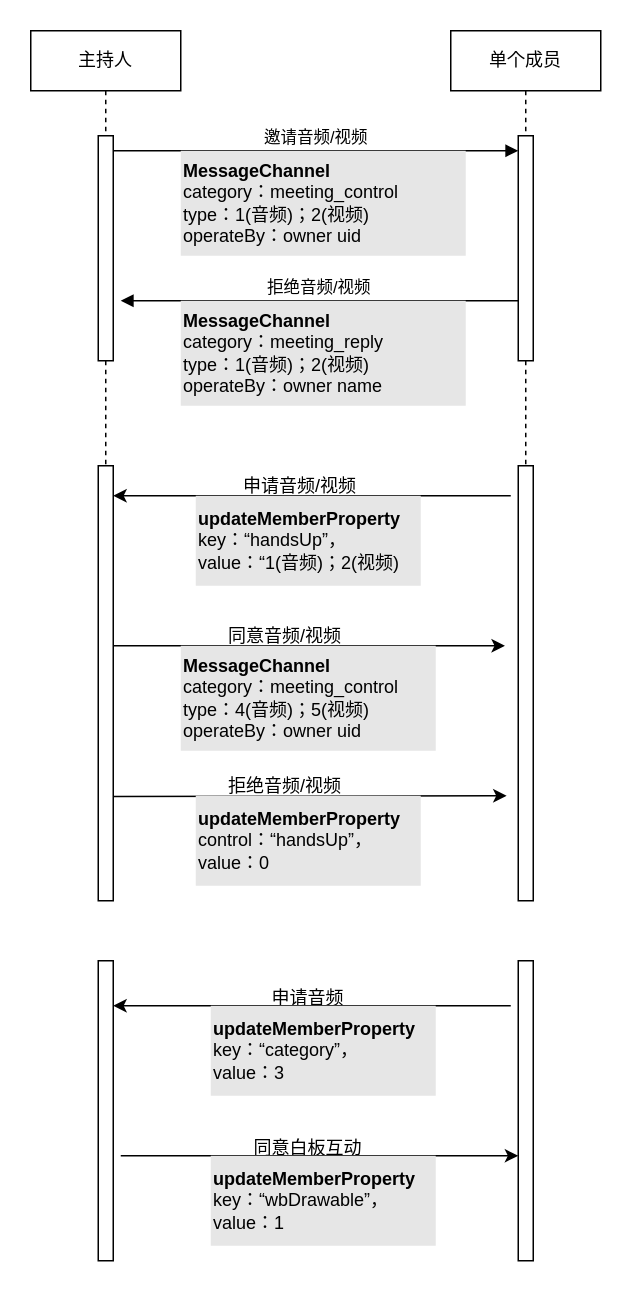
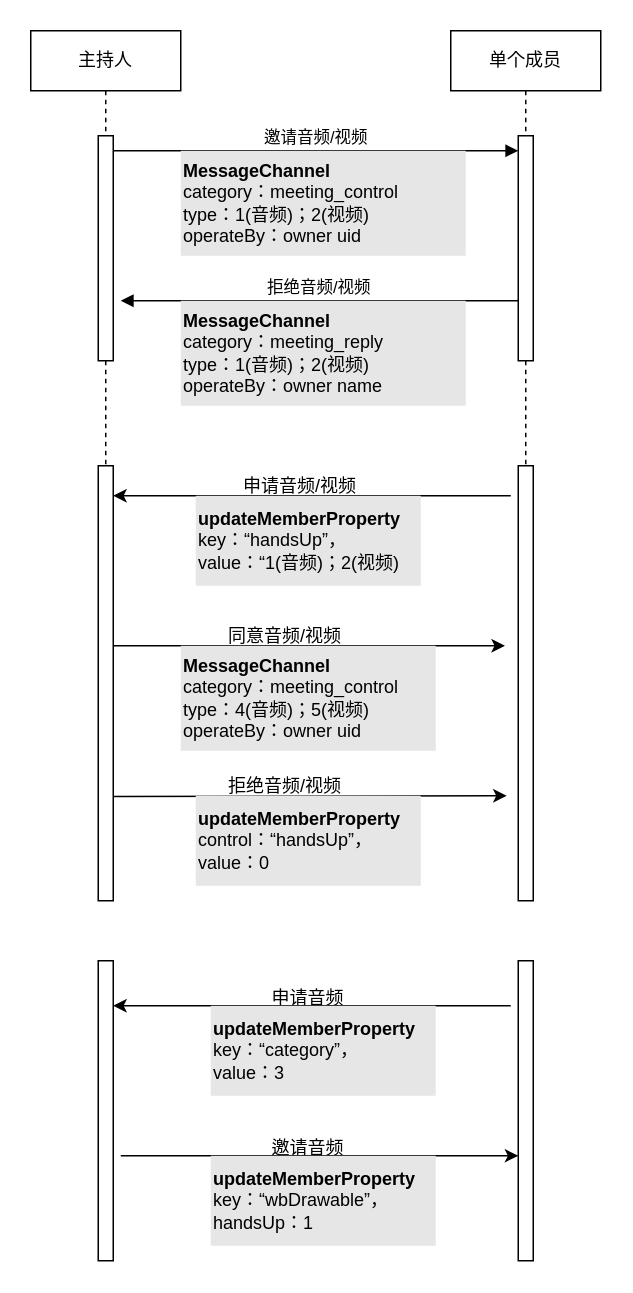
(308, 1148) -> (308, 1148)
(315, 1201) -> (315, 1201)
